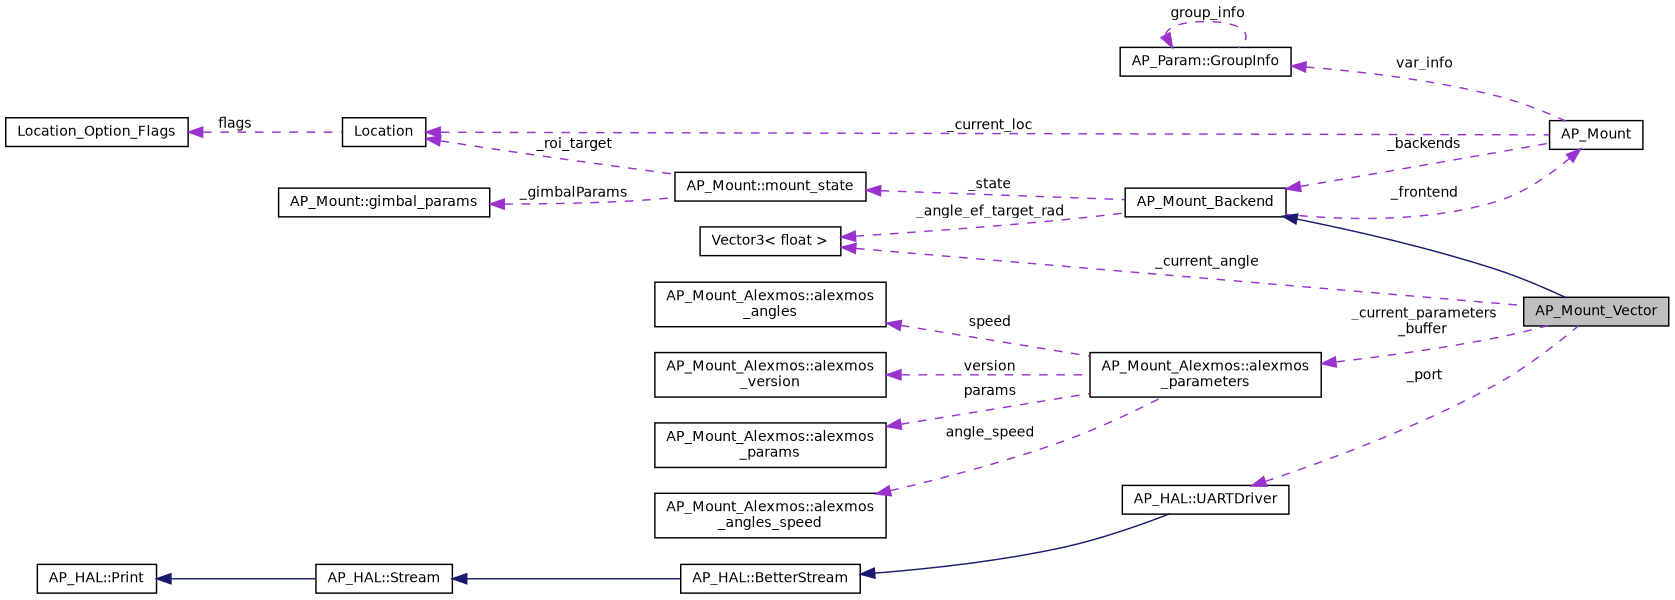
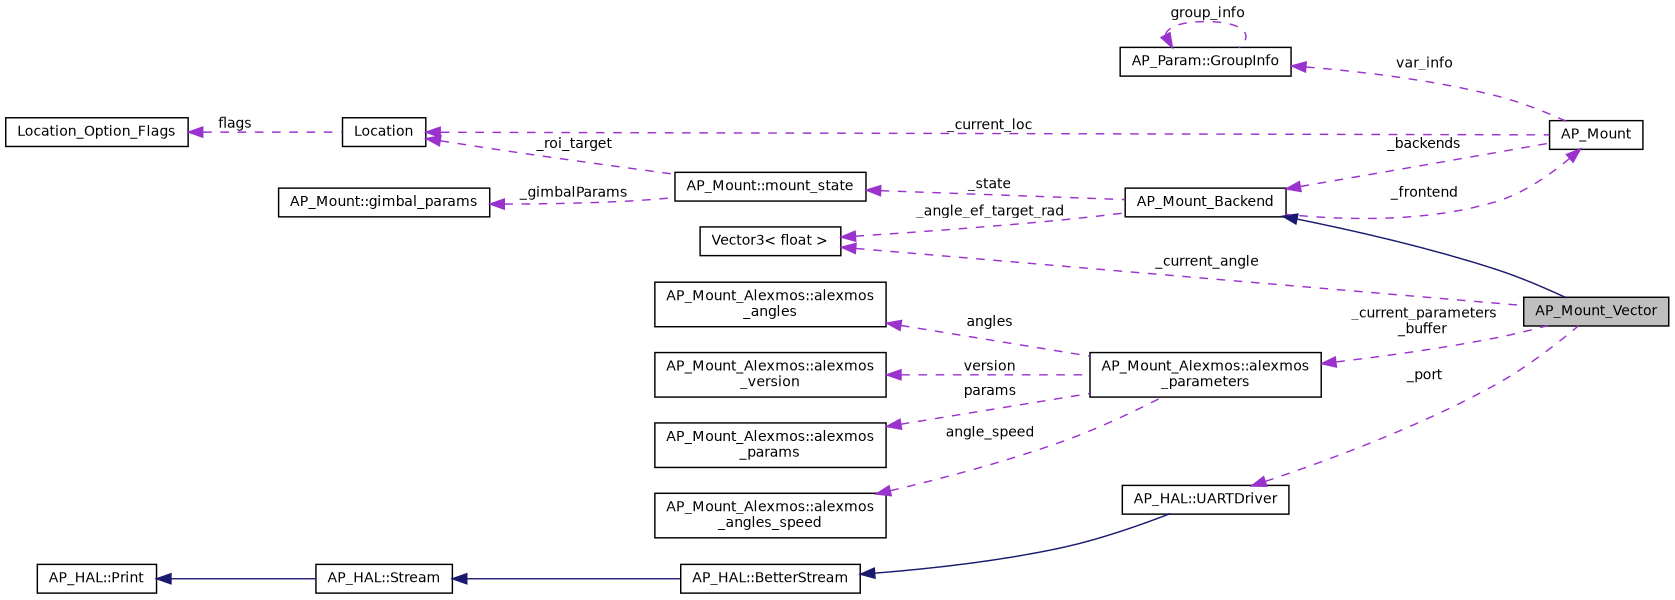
(988, 322) -> (988, 322)
